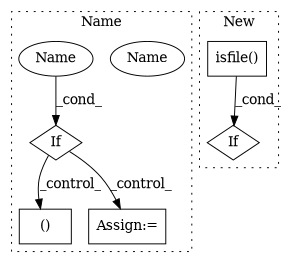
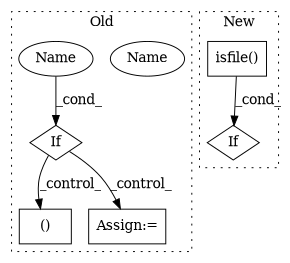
(102, 23) -> (102, 23)
